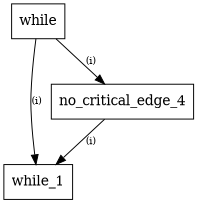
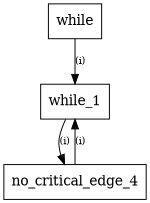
(77, 58) -> (59, 137)
